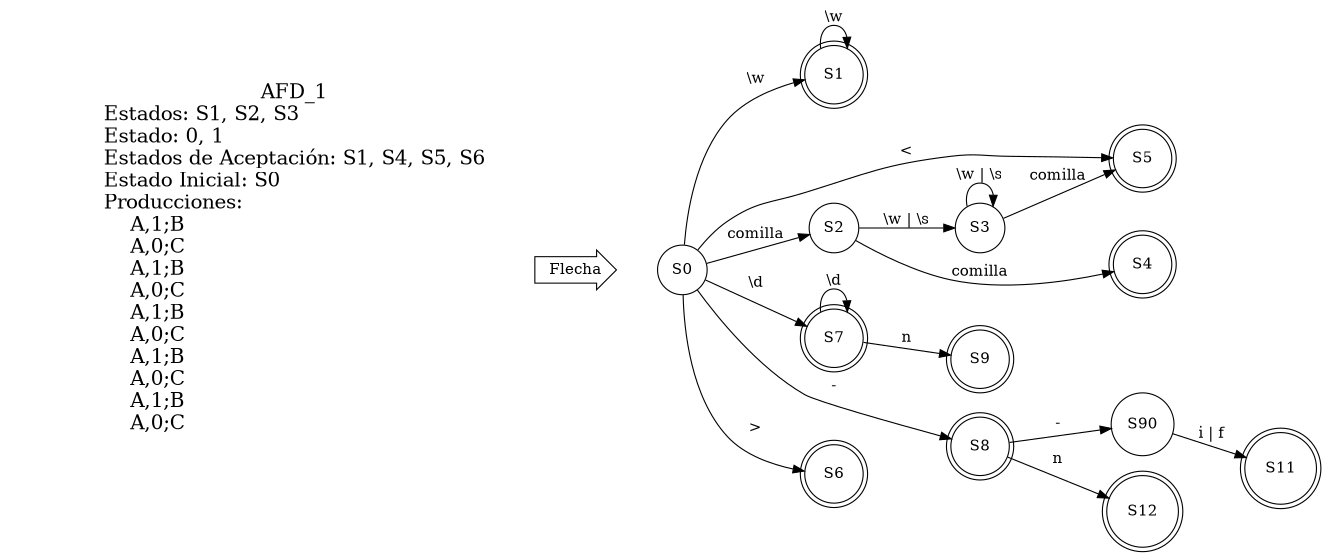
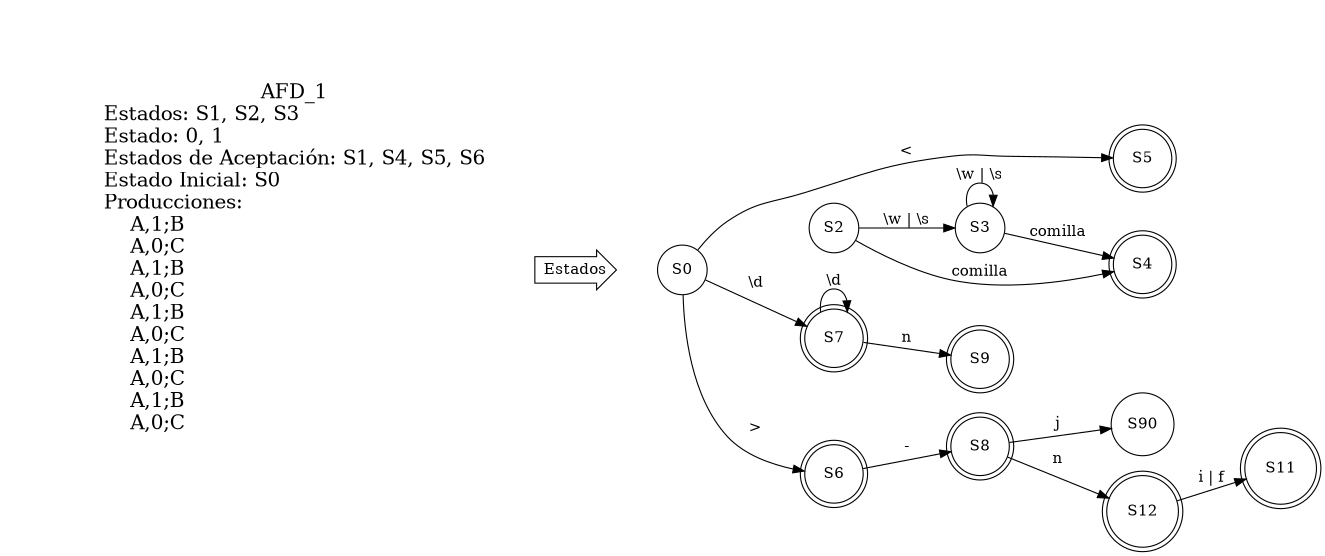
(834, 75) -> none
(1054, 196) -> (1054, 244)
(753, 250) -> none
(576, 270) -> (576, 270)
(801, 392) -> (902, 461)
(1058, 424) -> (1058, 424)
(1204, 444) -> (1206, 492)
